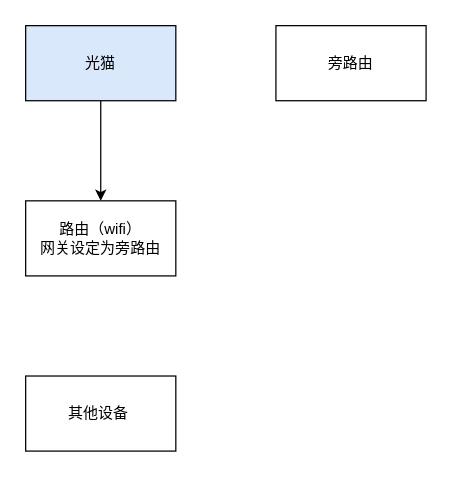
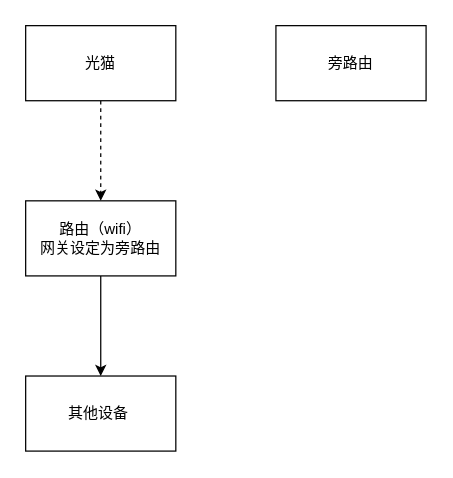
(101, 63) -> (101, 63)
(101, 147) -> (101, 147)
none -> (101, 322)
